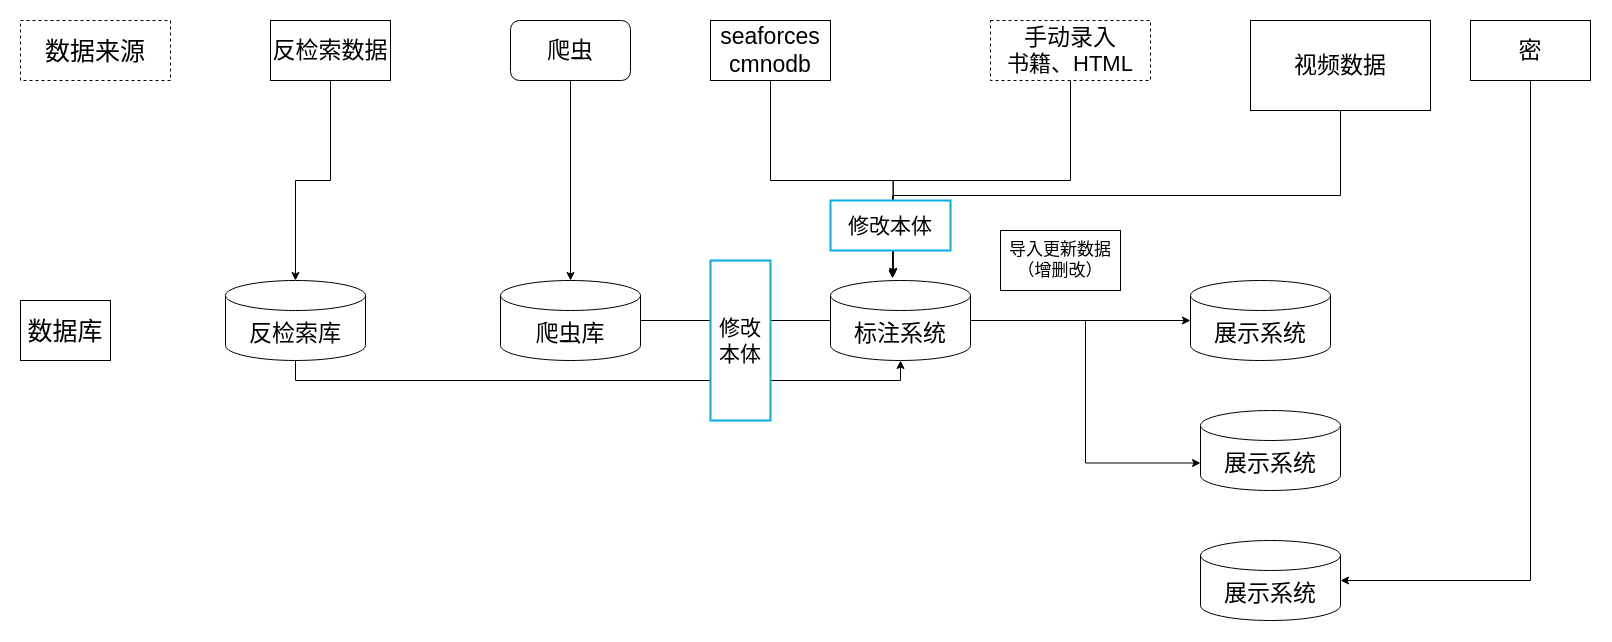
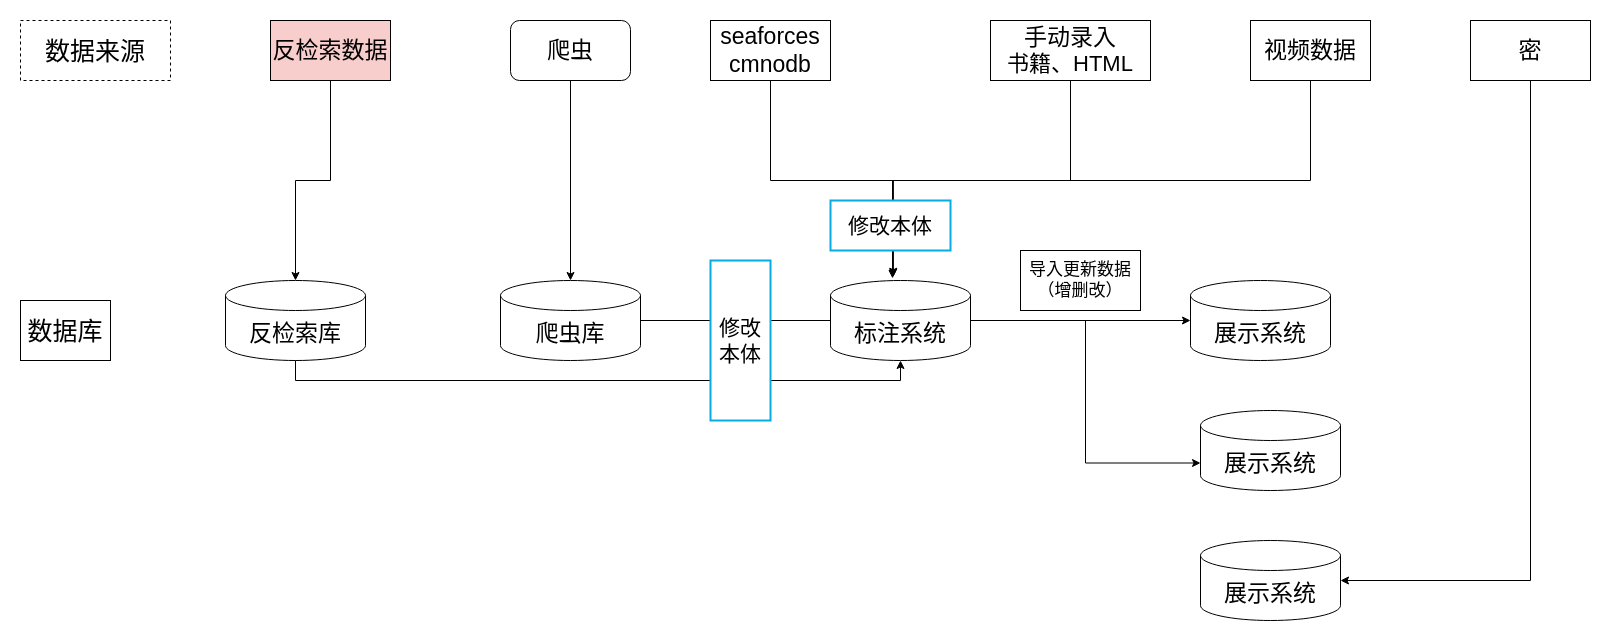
(331, 51) -> (331, 51)
(1071, 51) -> (1071, 51)
(1341, 66) -> (1311, 51)
(1061, 261) -> (1081, 281)
